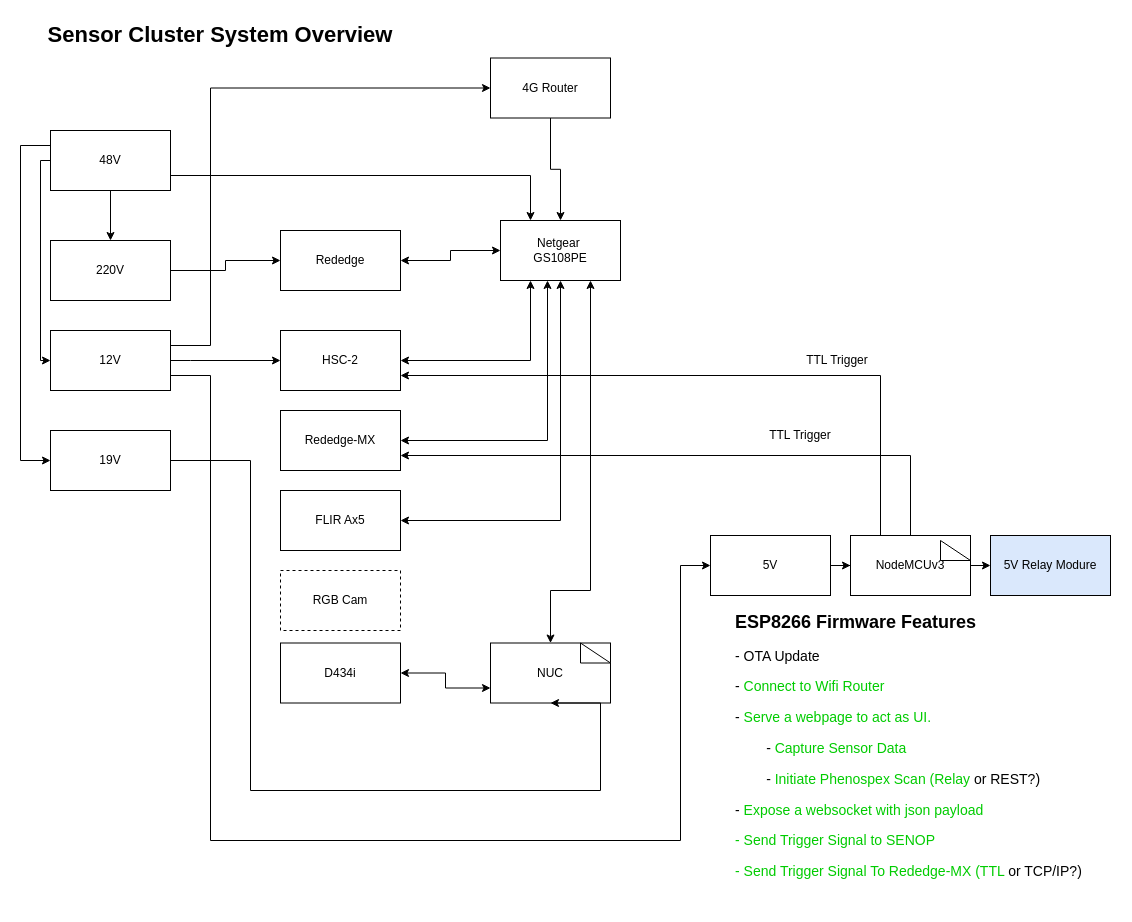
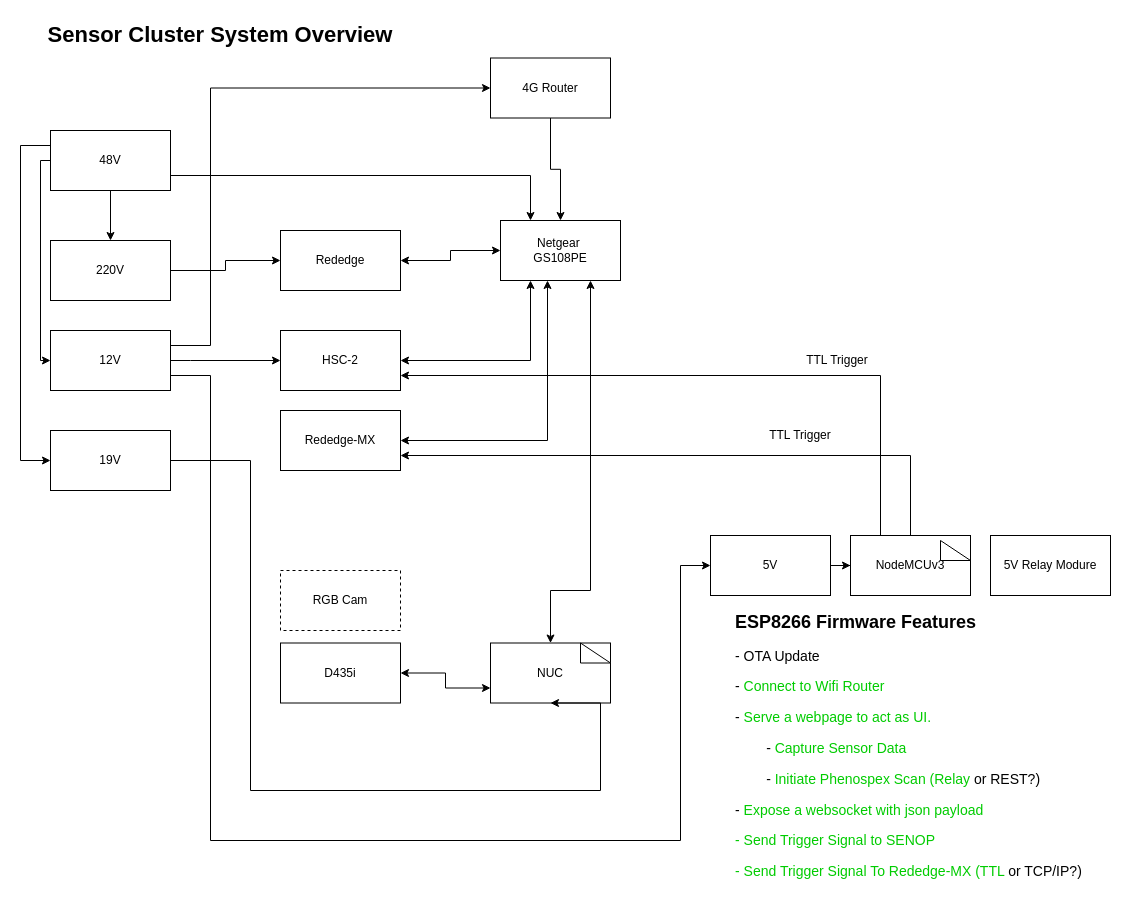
(561, 480) -> none
(341, 521) -> none
(977, 566) -> none
(1051, 566) -> (1051, 566)
(341, 674) -> (341, 674)
